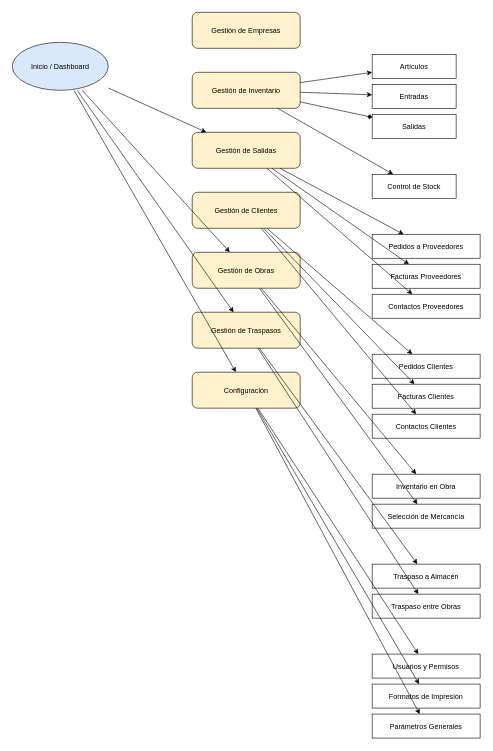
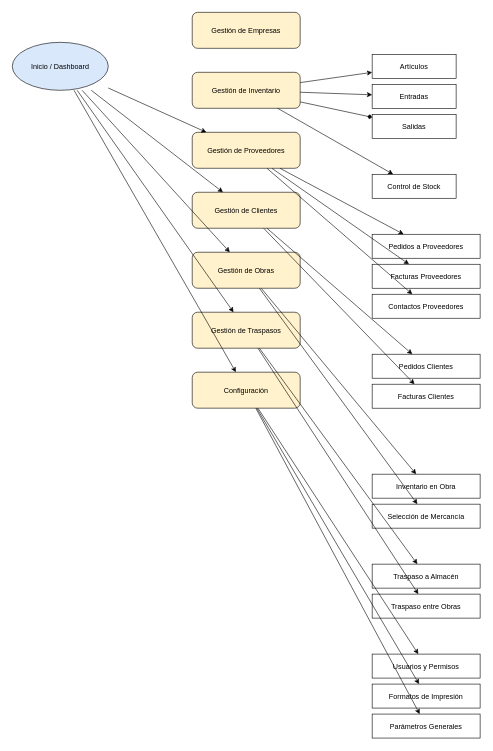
none -> (156, 141)
(246, 151) -> (246, 151)
(348, 333) -> none
(426, 426) -> none
